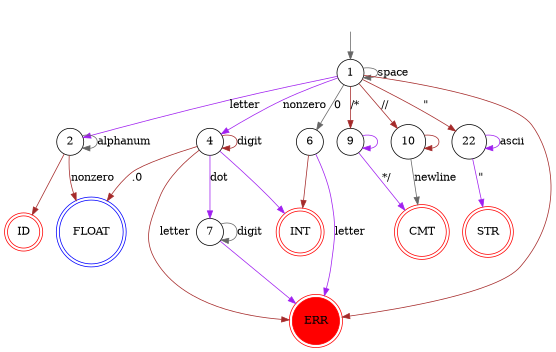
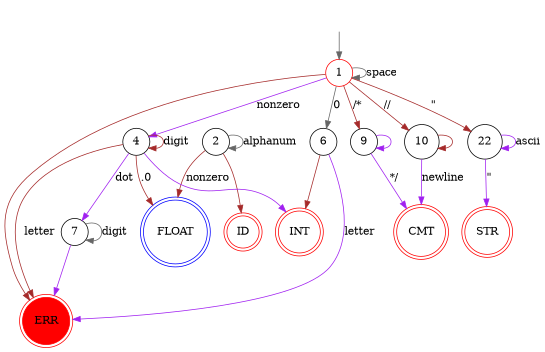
(350, 73) -> (339, 73)
(213, 104) -> none
(414, 178) -> (422, 178)
